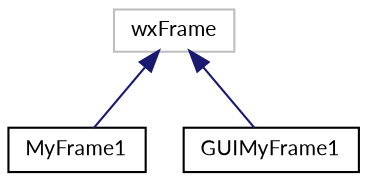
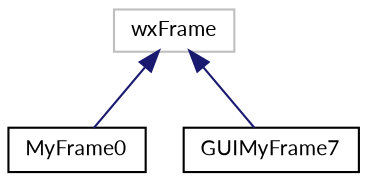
(77, 150) -> (77, 150)
(271, 150) -> (271, 150)
